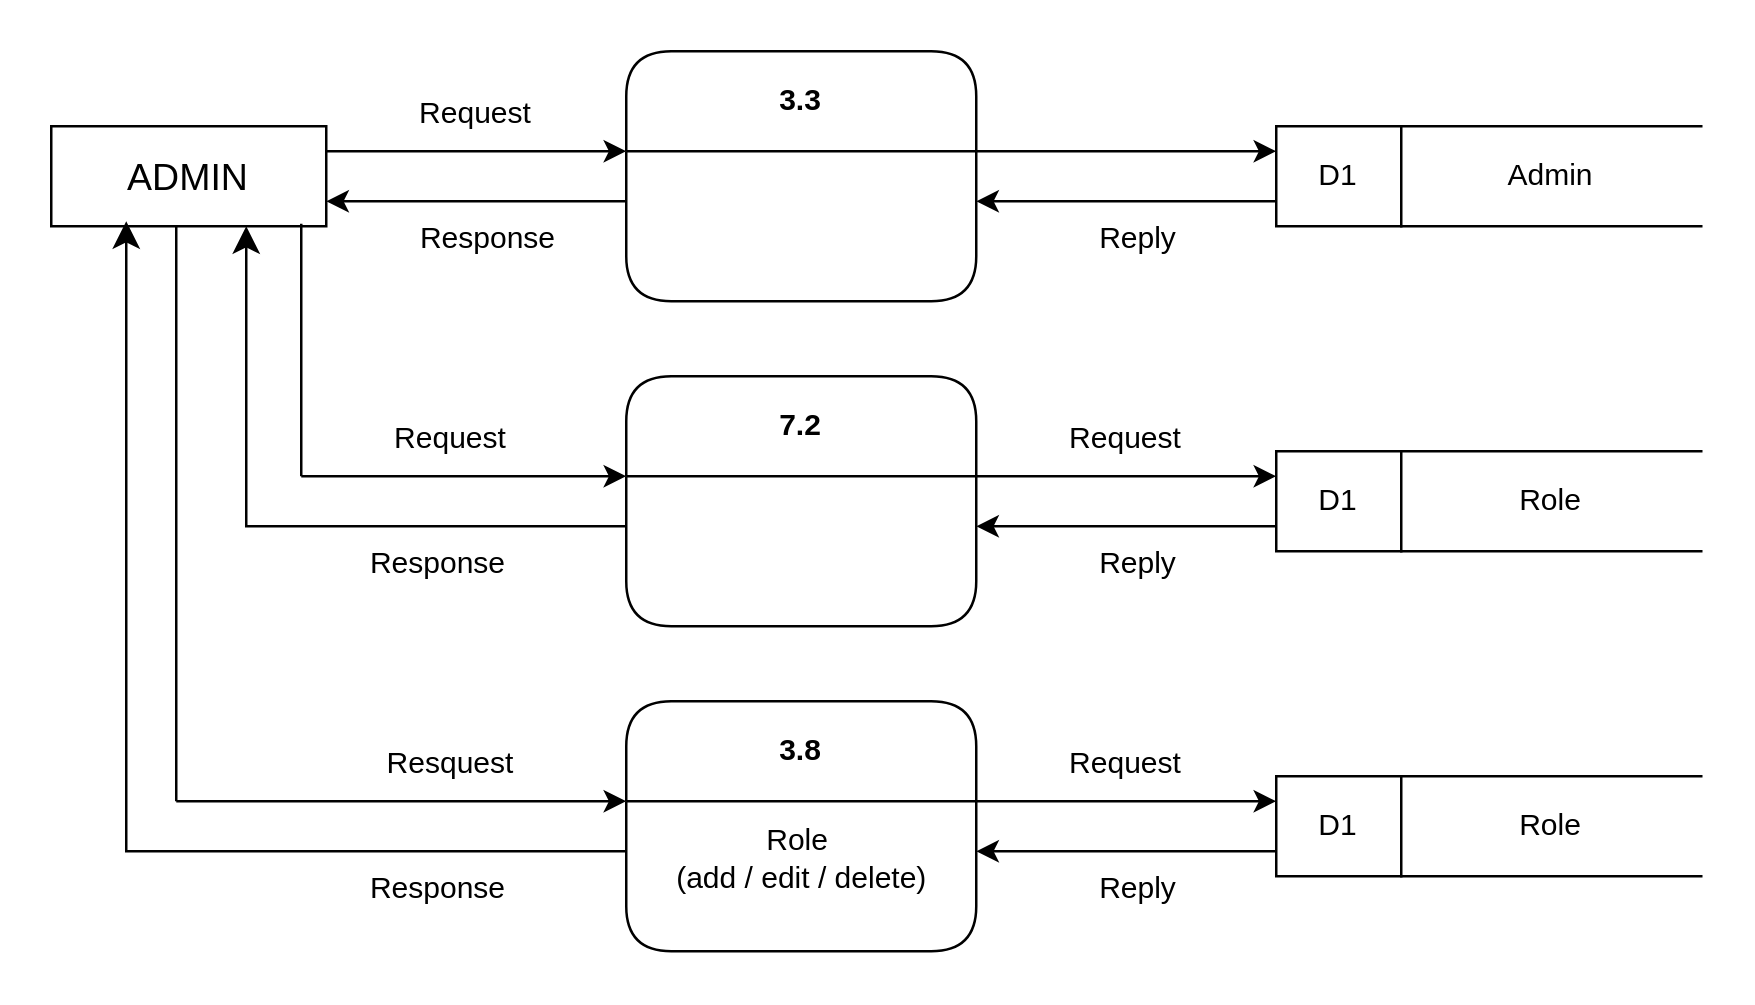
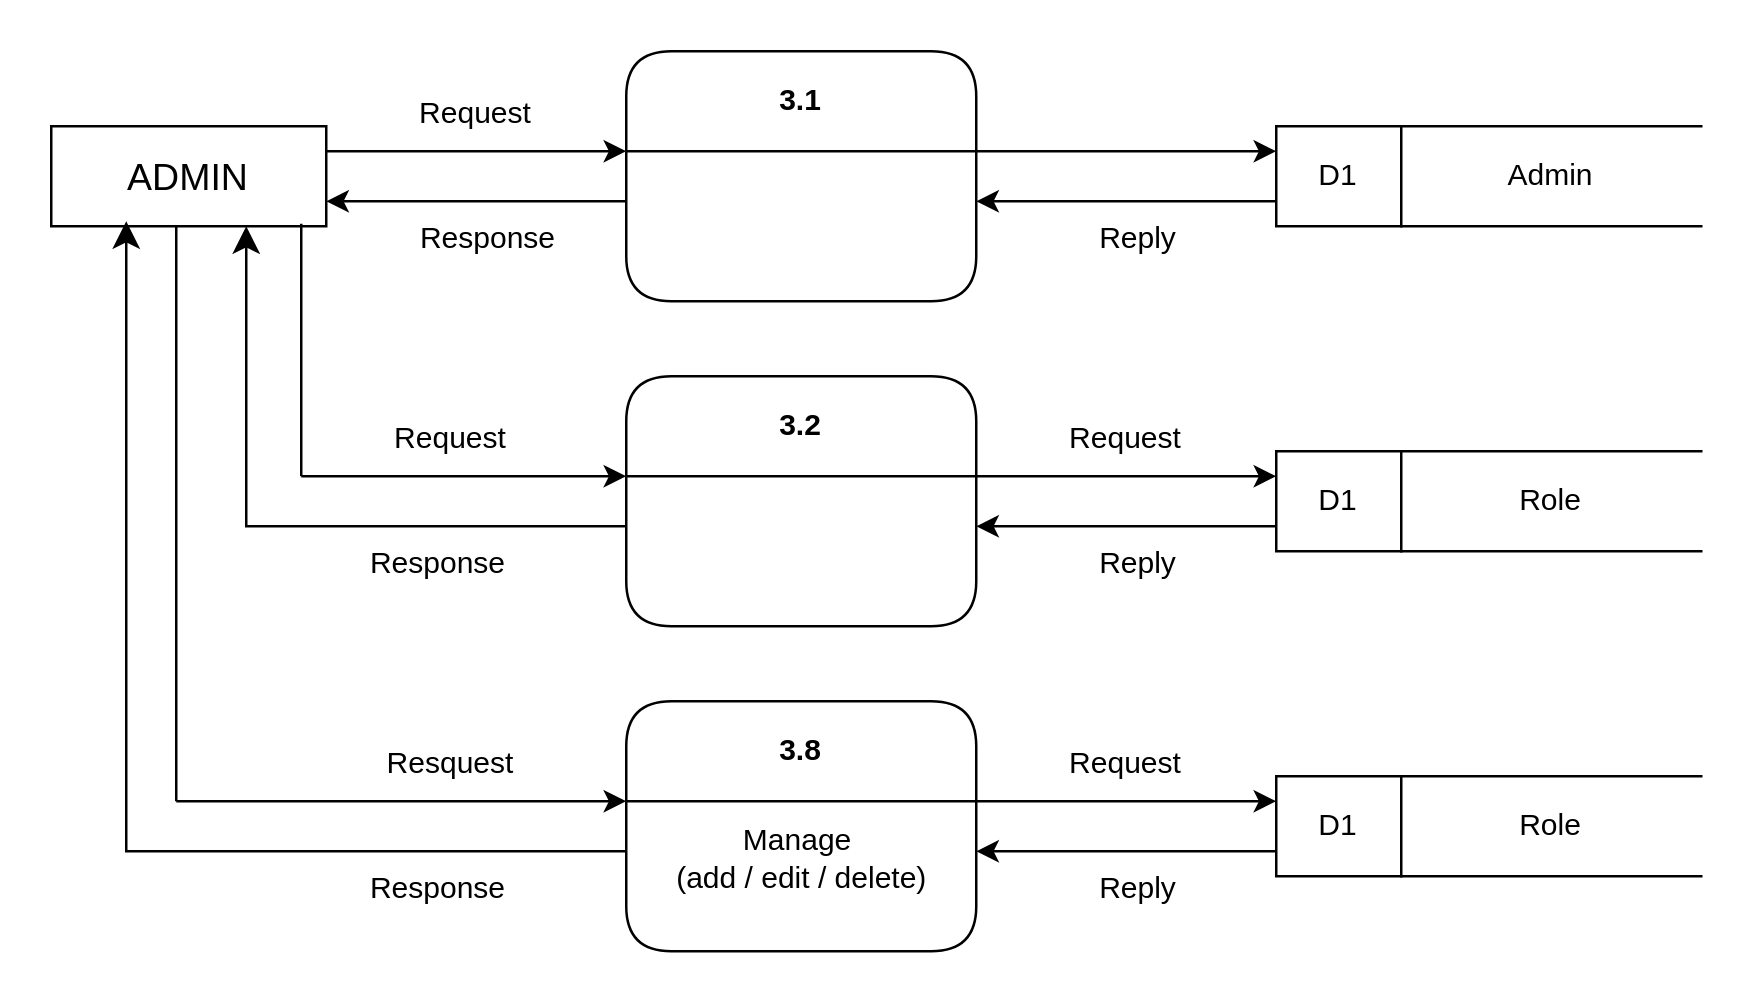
(801, 101) -> (801, 101)
(801, 426) -> (801, 426)
(803, 859) -> (803, 859)
